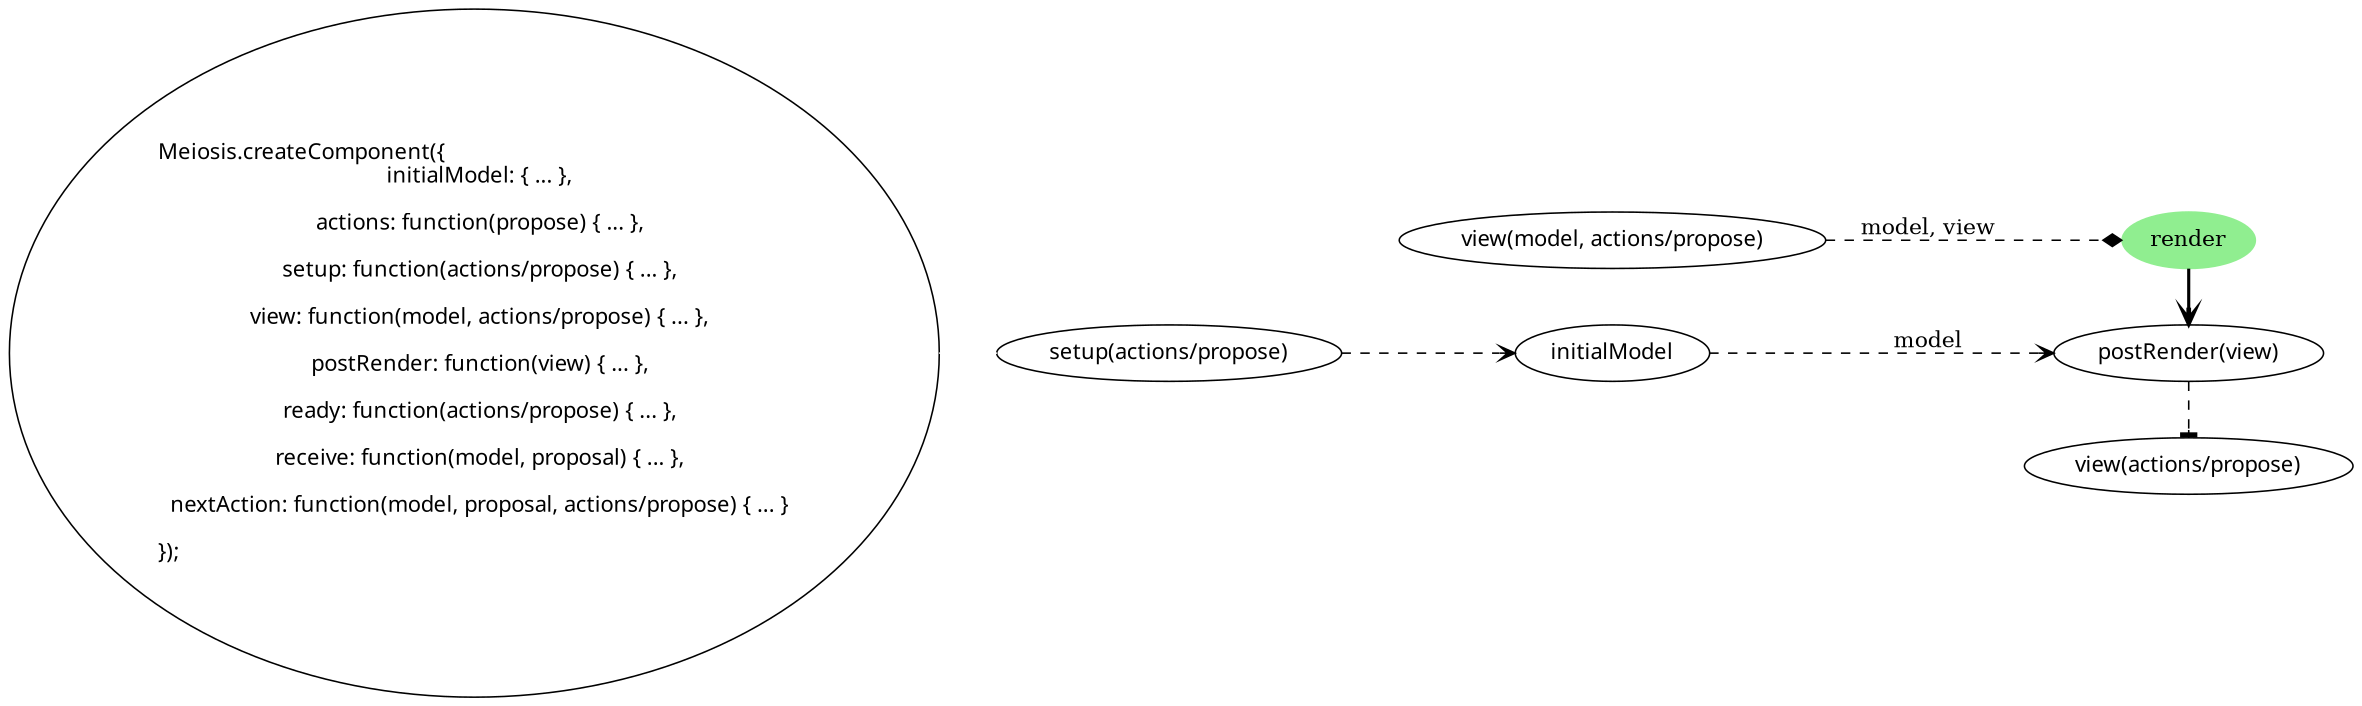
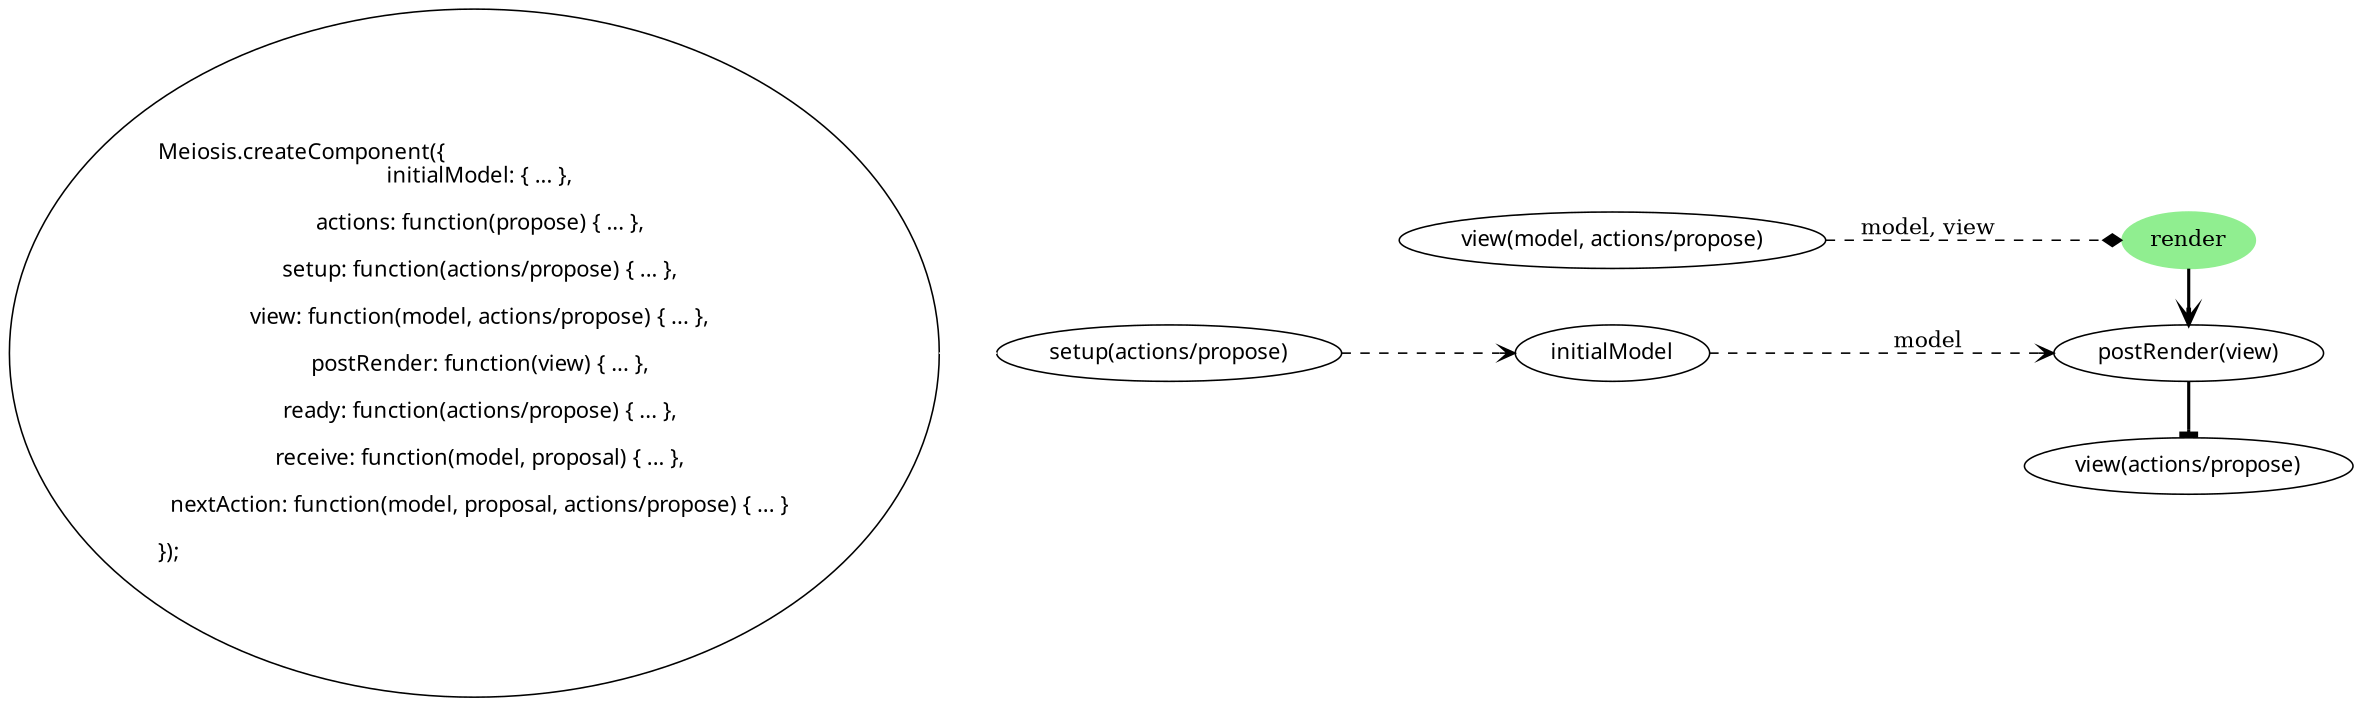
(2189, 406) -> (2189, 406)
